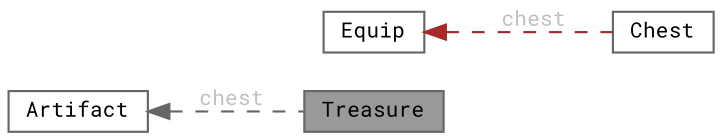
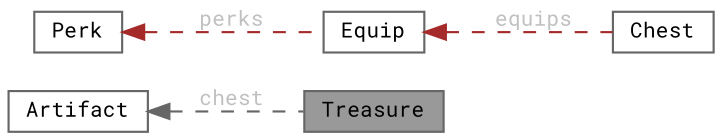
(528, 20) -> (528, 20)
none -> (78, 32)
